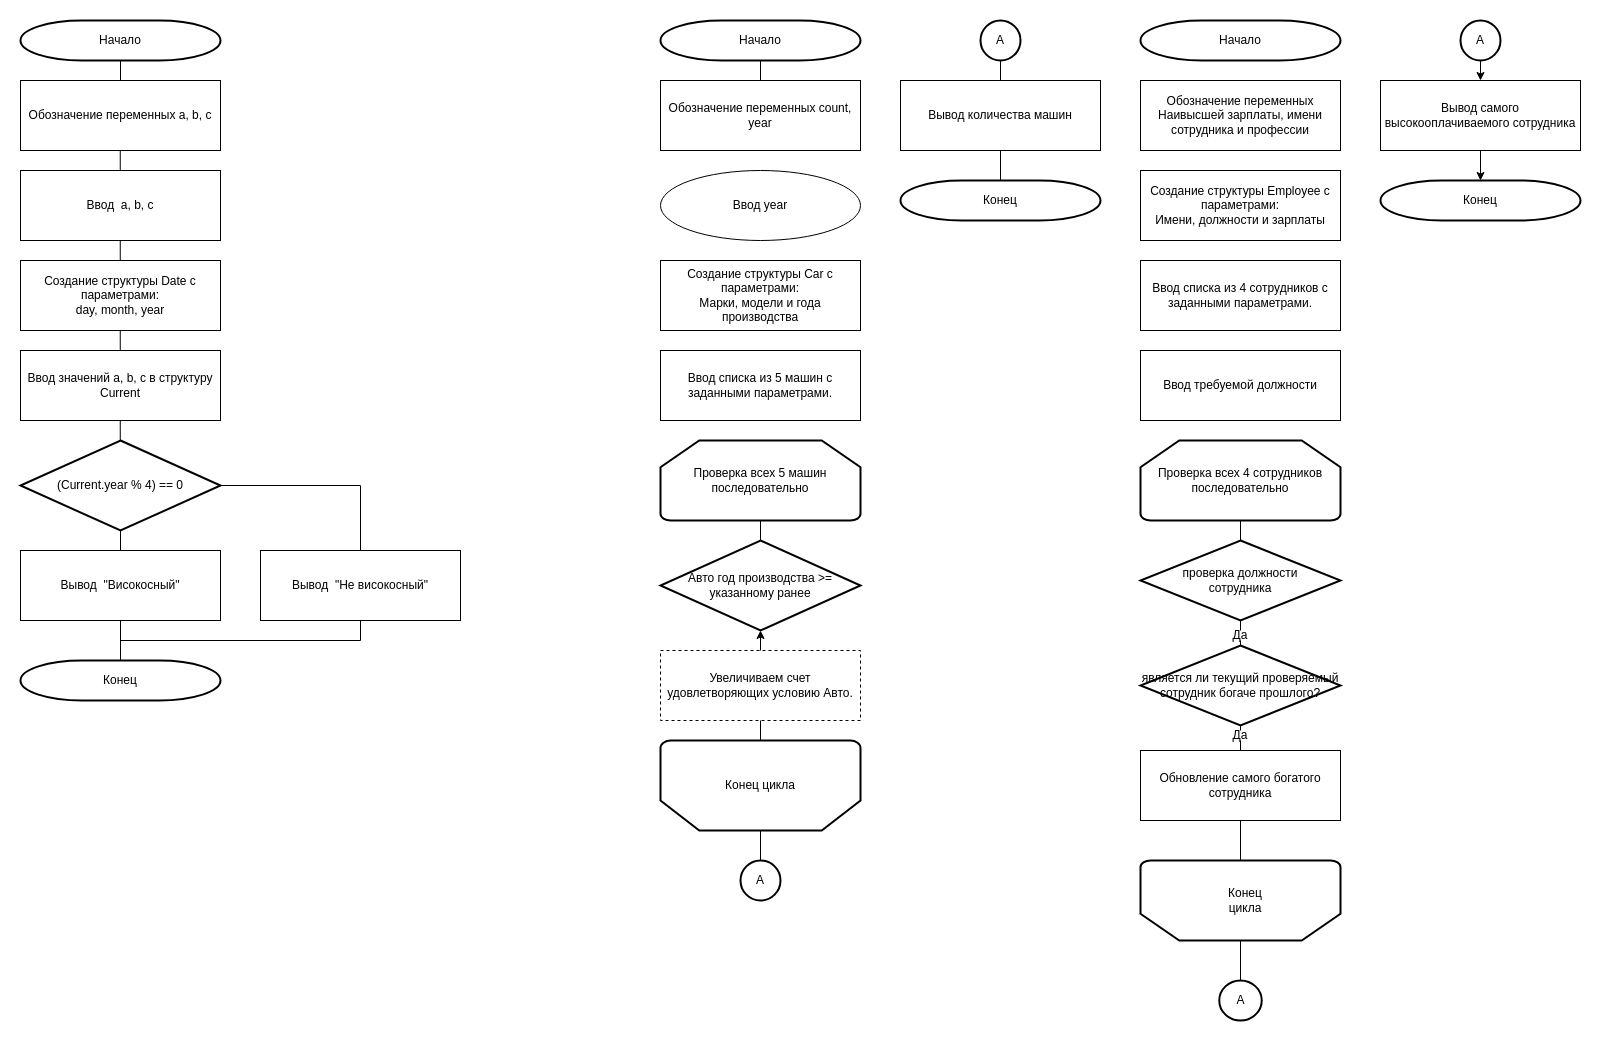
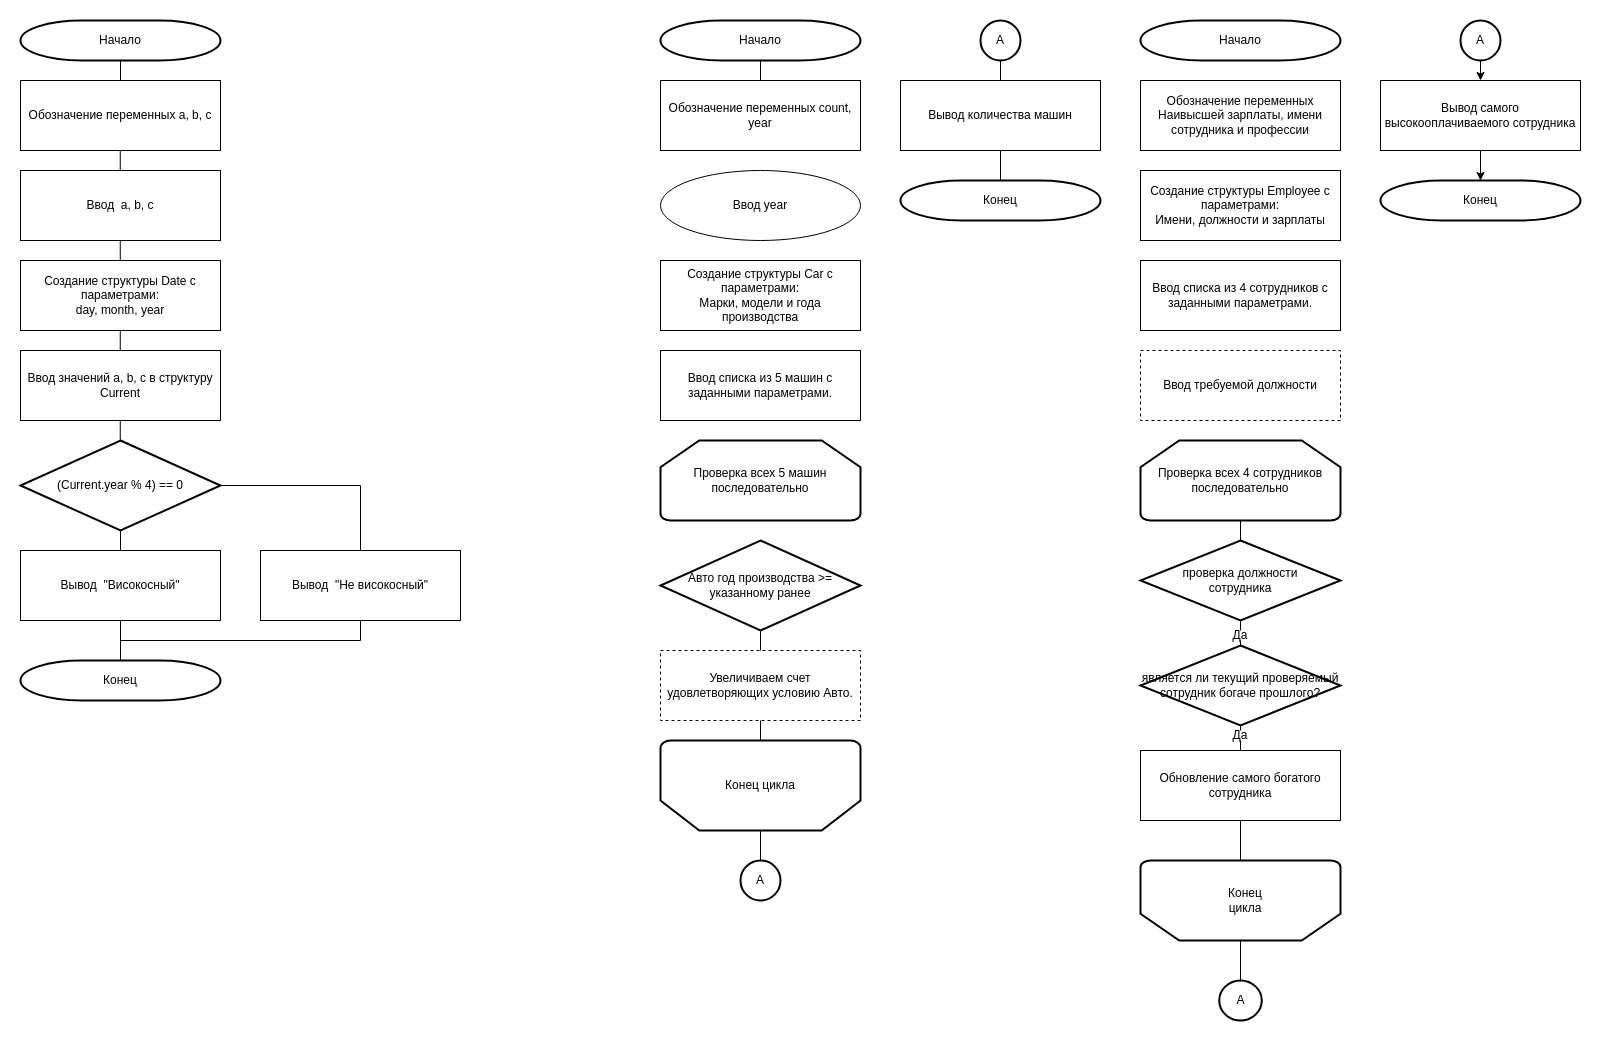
(1241, 386) -> (1241, 386)
(761, 531) -> none
(761, 638) -> (761, 636)
